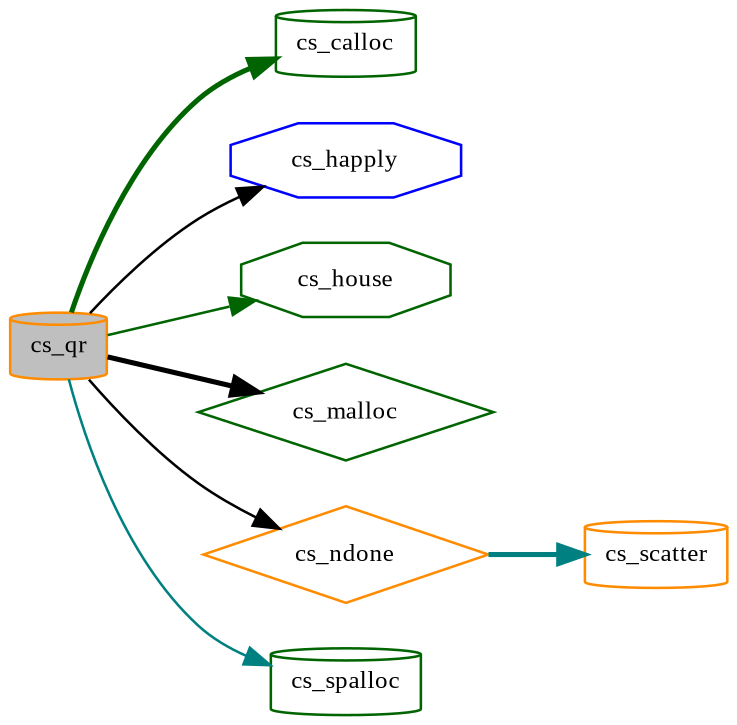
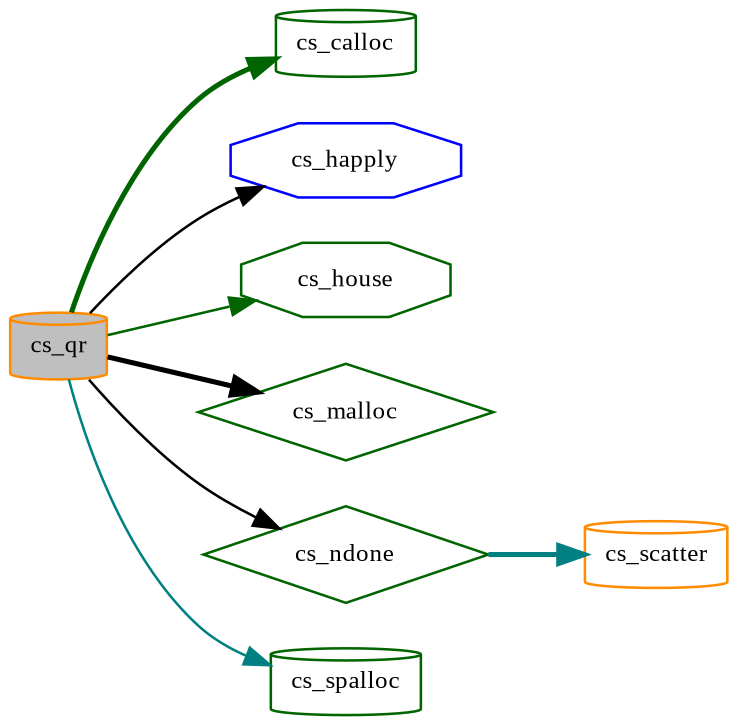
(346, 555) -> (346, 555)
